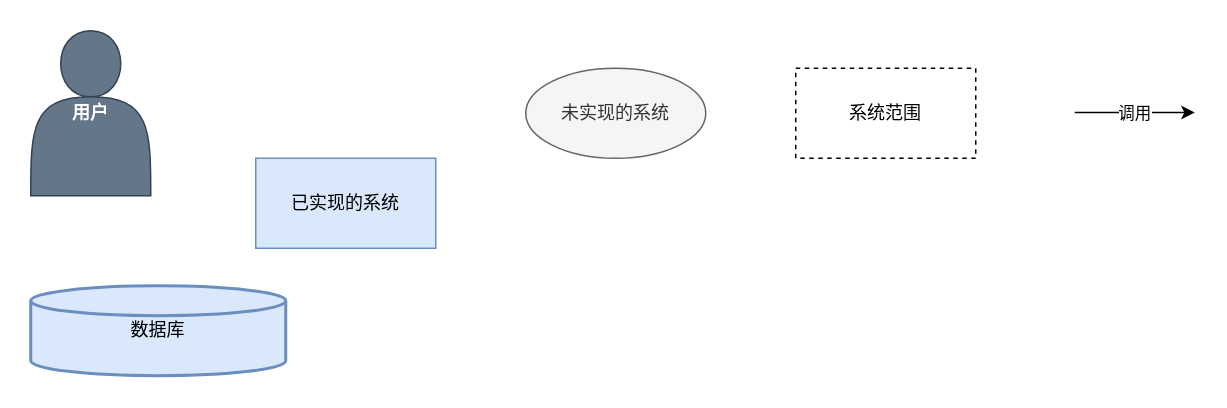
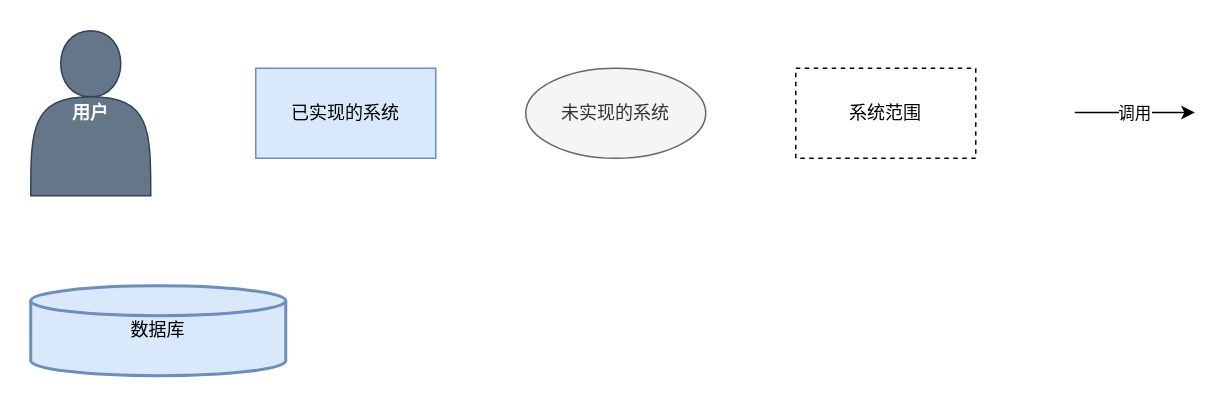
(346, 203) -> (346, 113)
